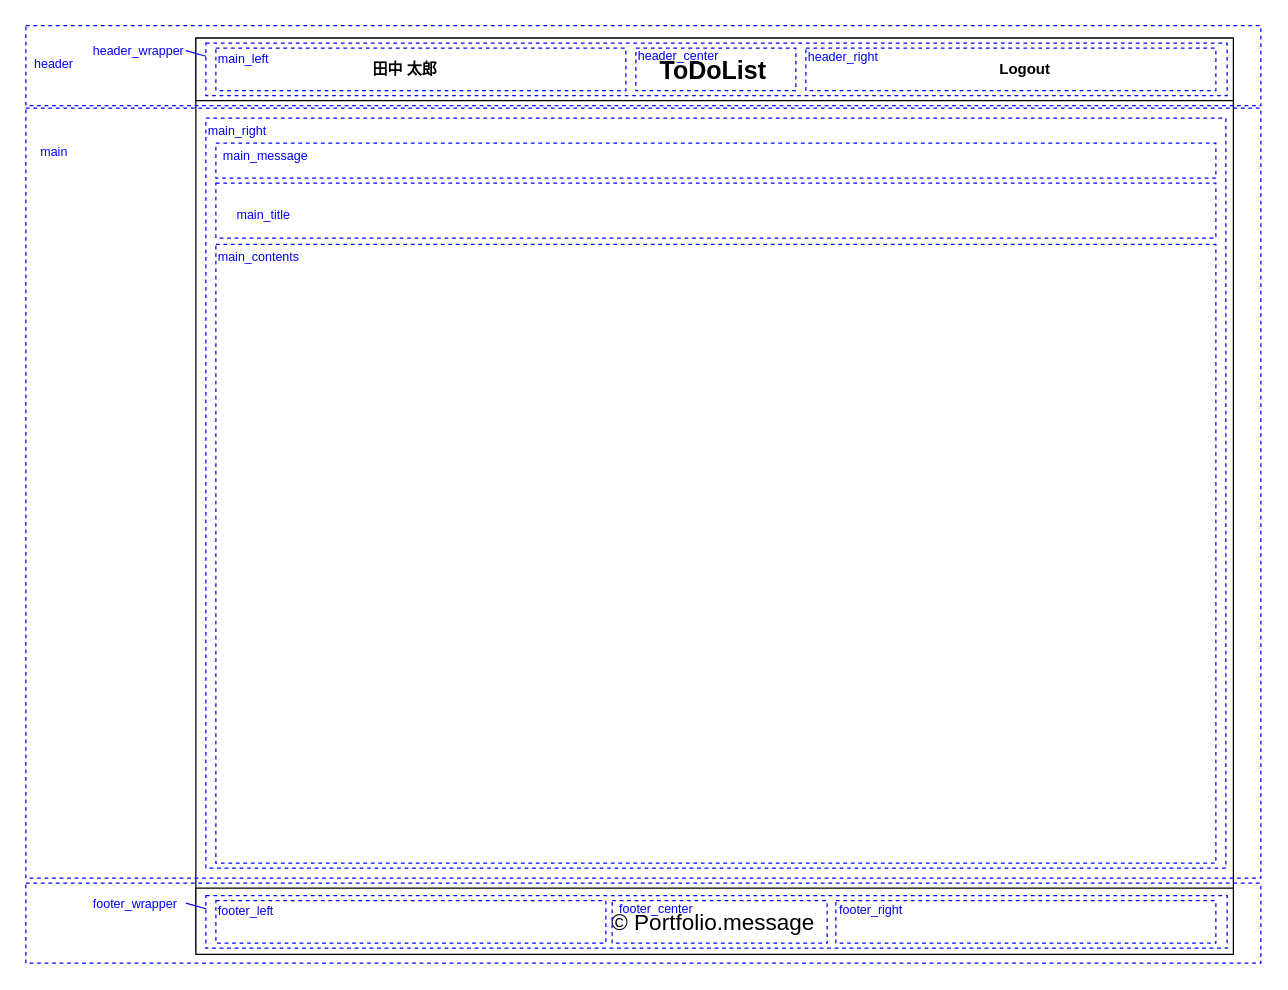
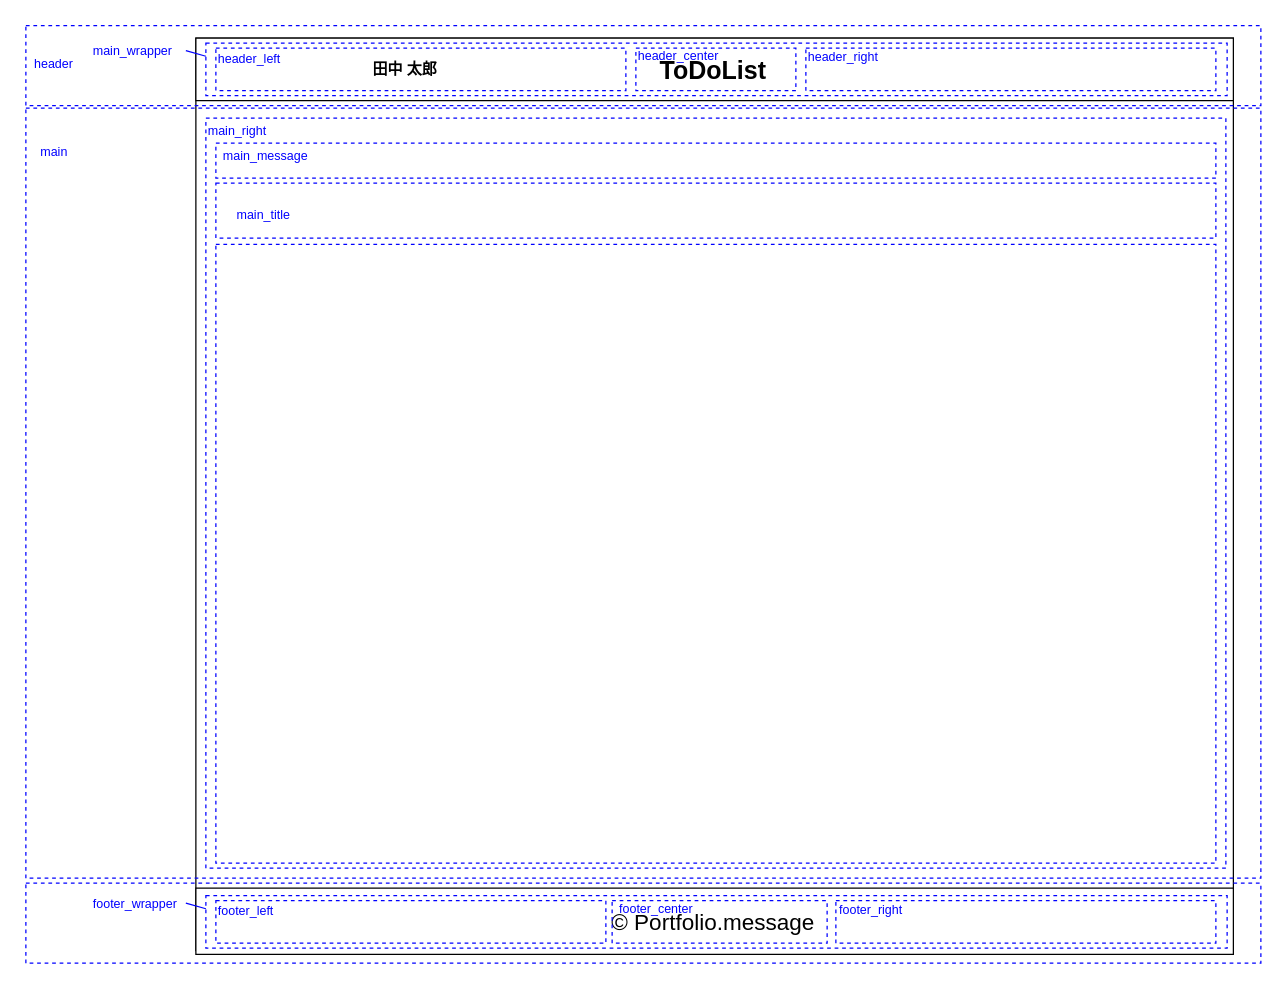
(142, 51) -> (134, 51)
(246, 58) -> (255, 58)
(1025, 69) -> none
(266, 257) -> none
